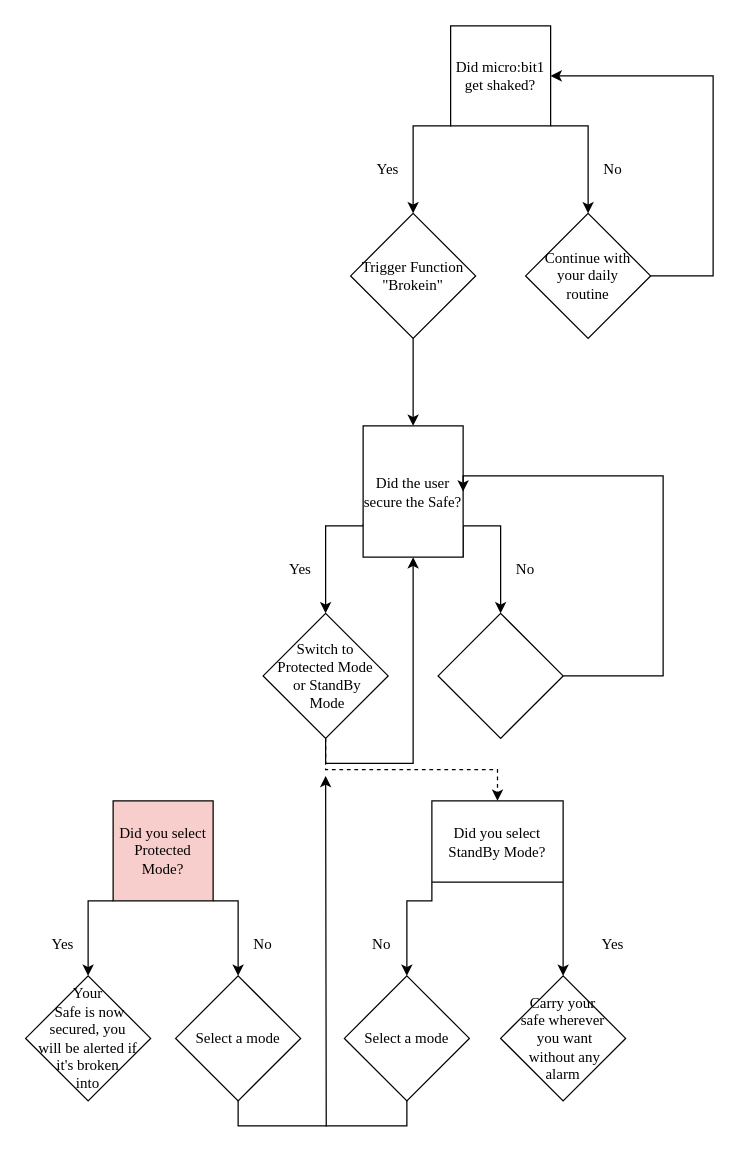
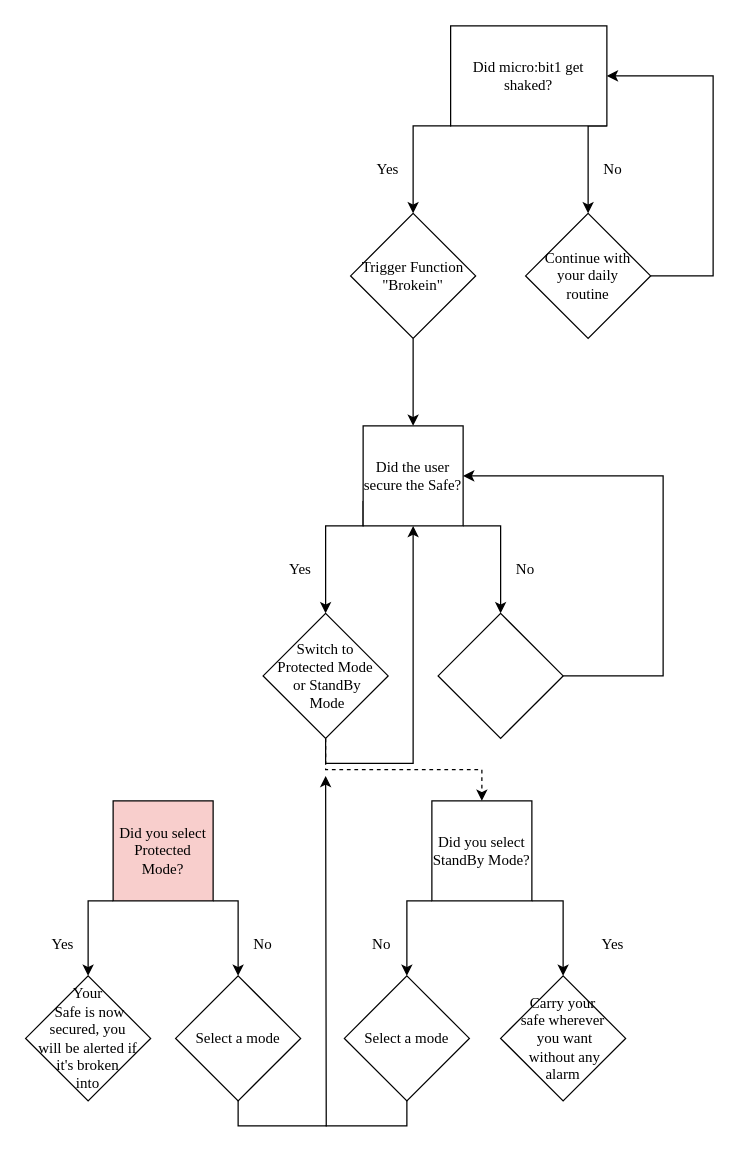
(501, 76) -> (529, 76)
(413, 491) -> (413, 476)
(498, 841) -> (482, 851)
